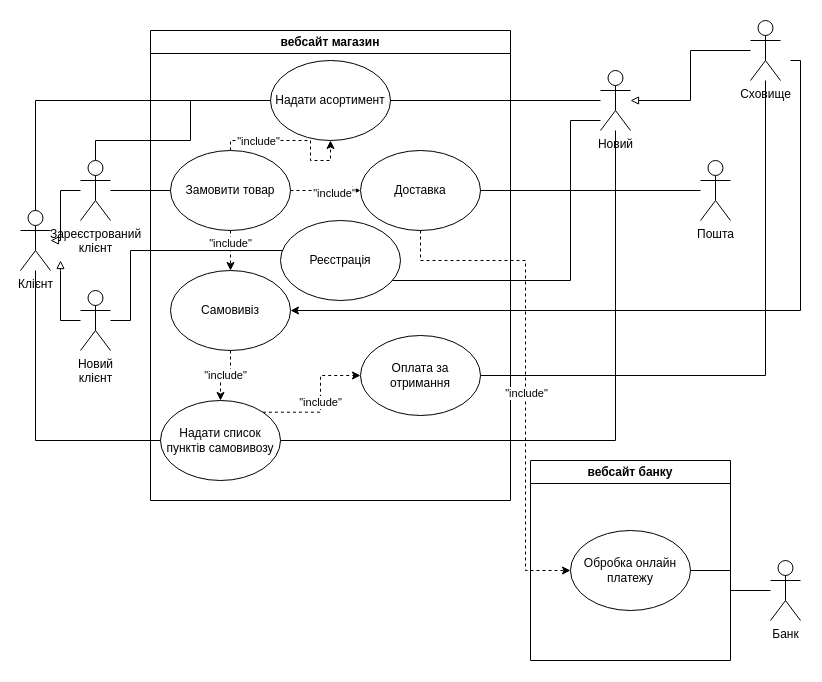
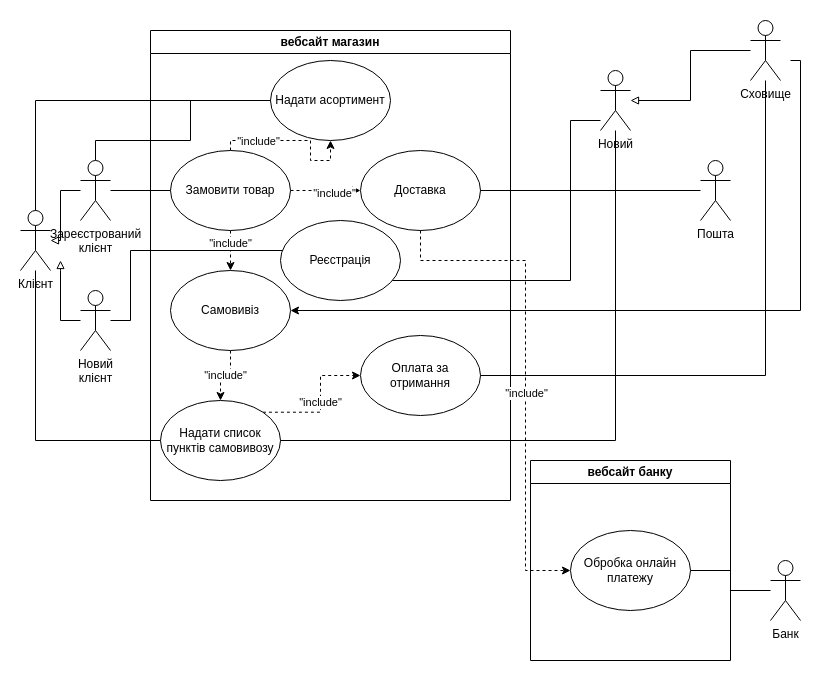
(496, 101) -> none
